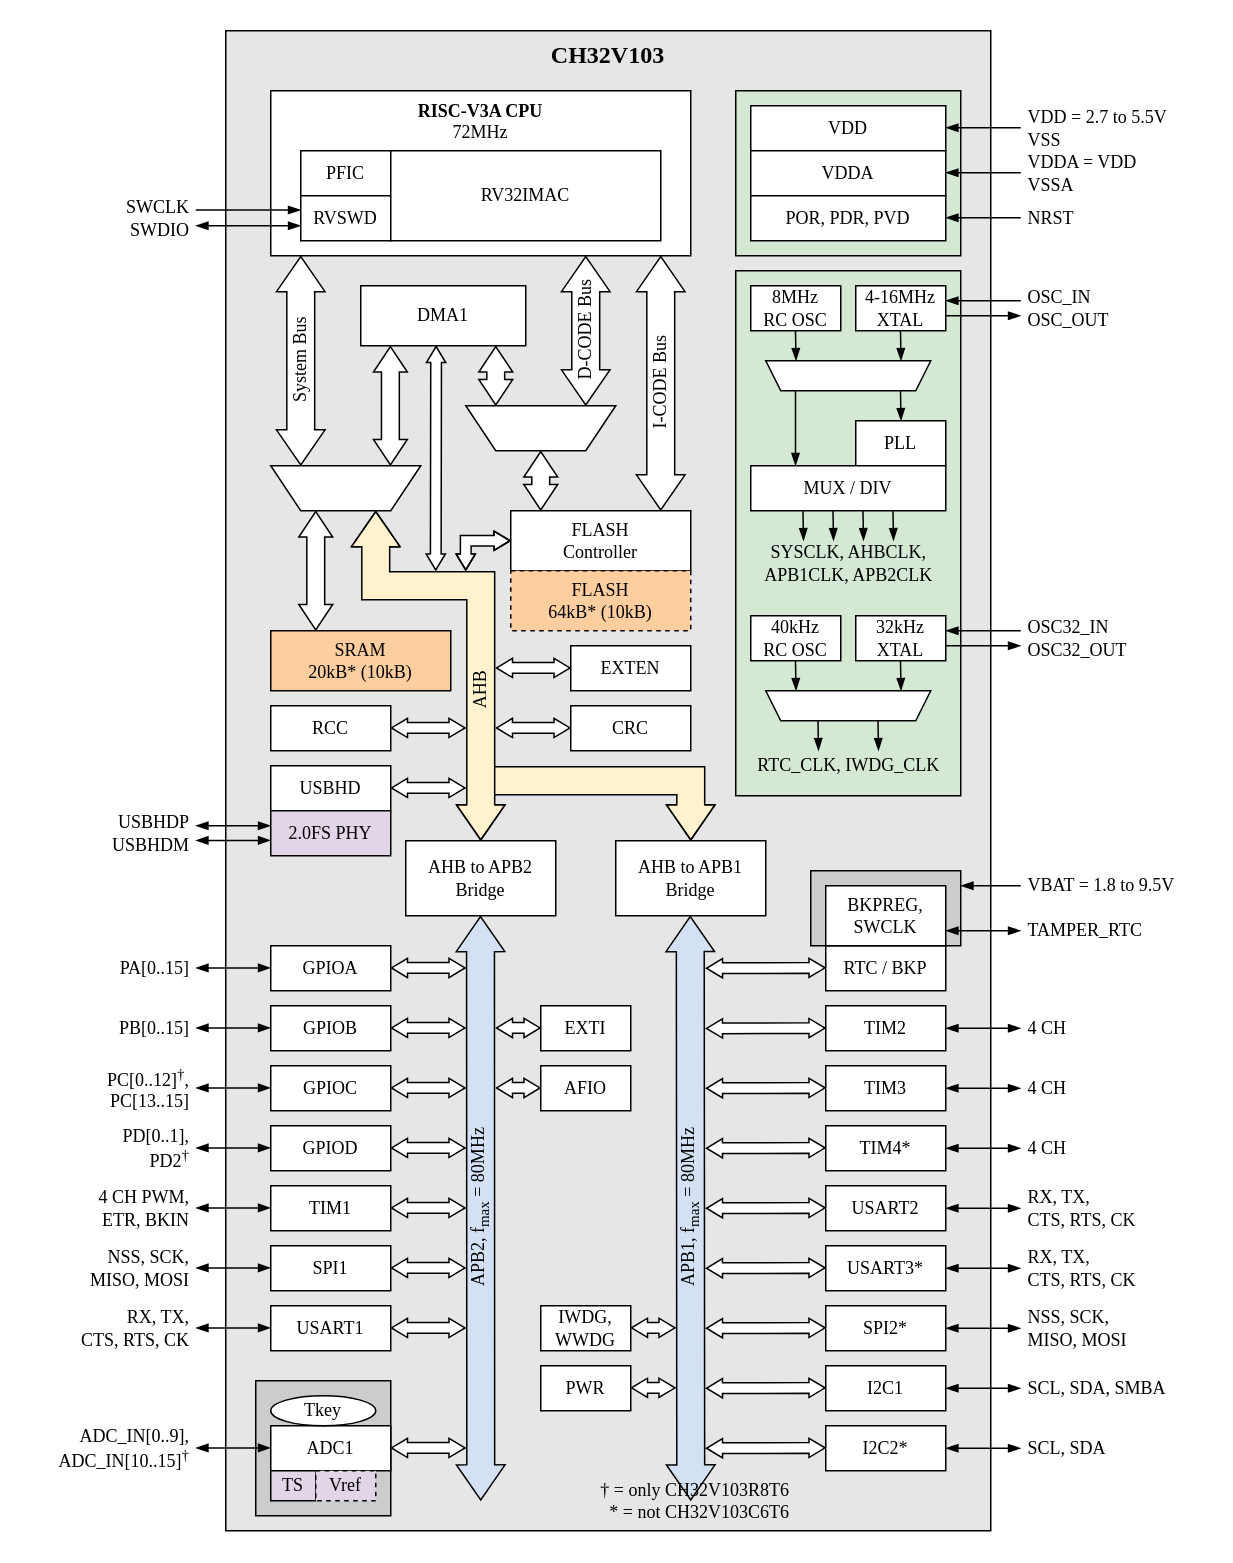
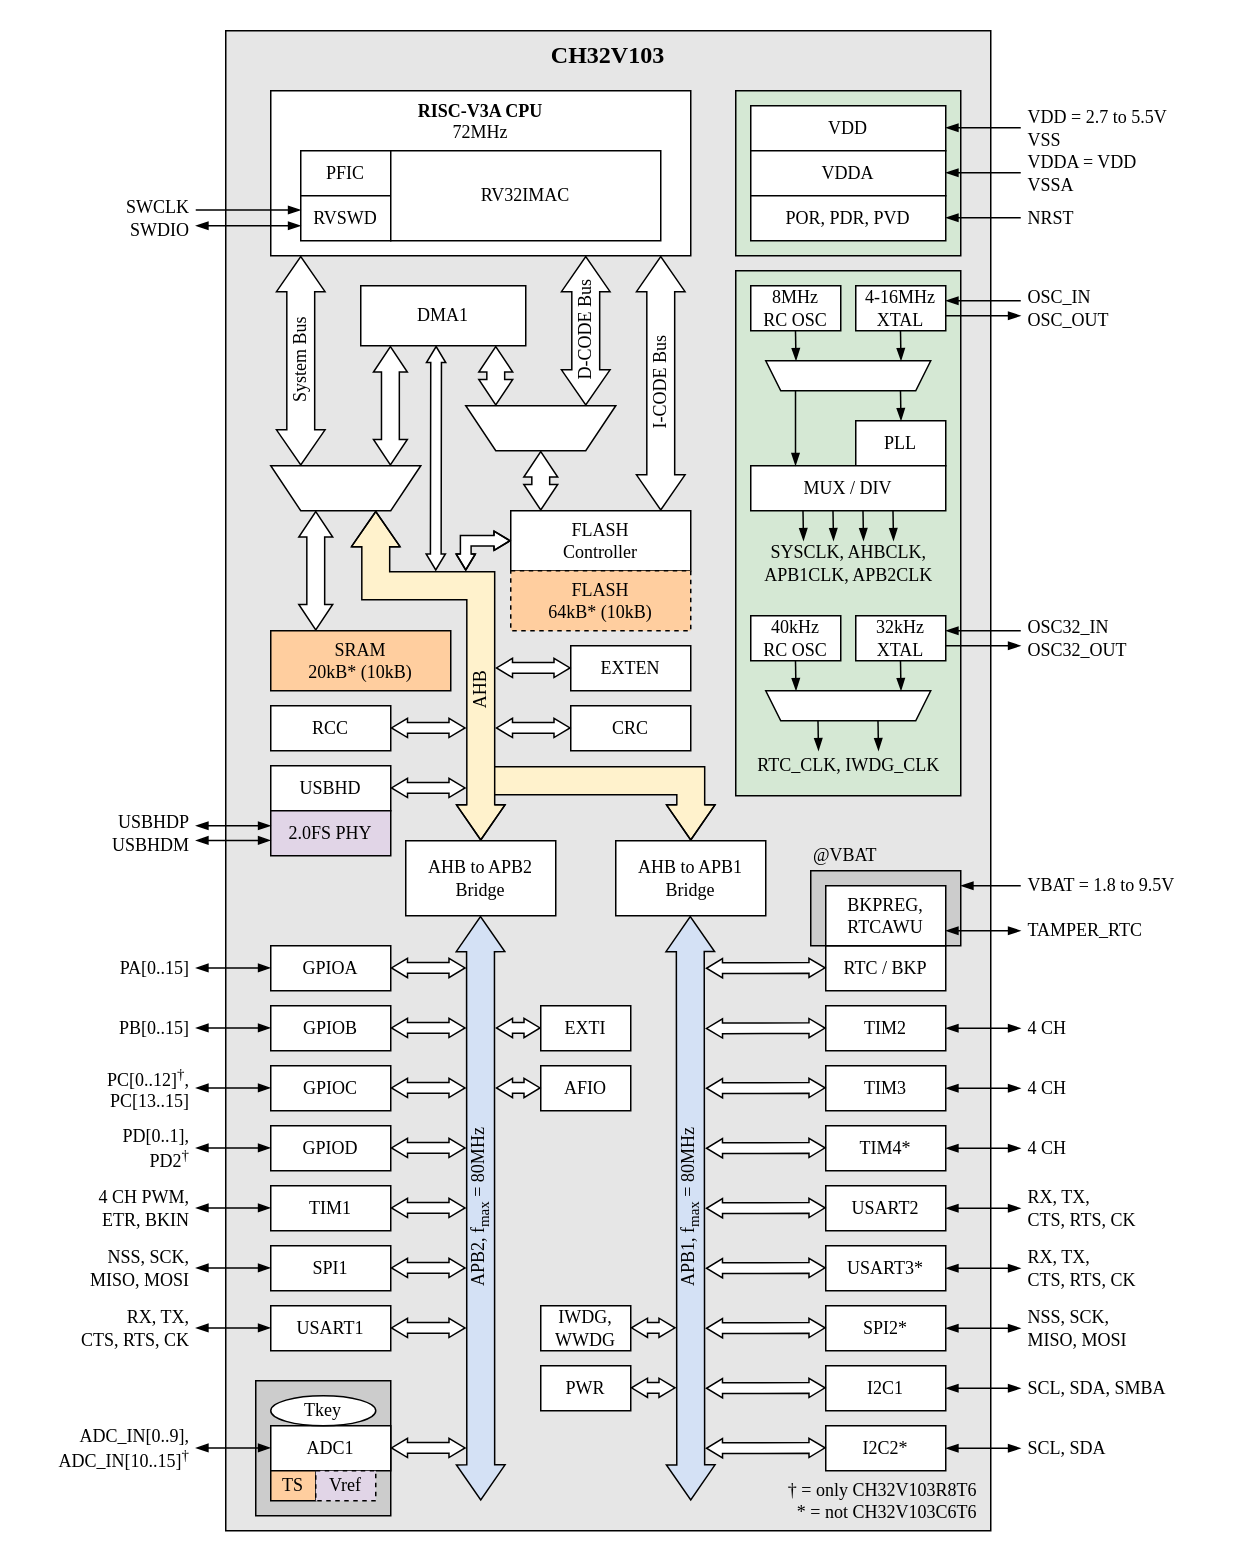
none -> (856, 856)
(886, 916) -> (886, 916)
(293, 1486) -> (293, 1486)
(676, 1501) -> (863, 1501)
